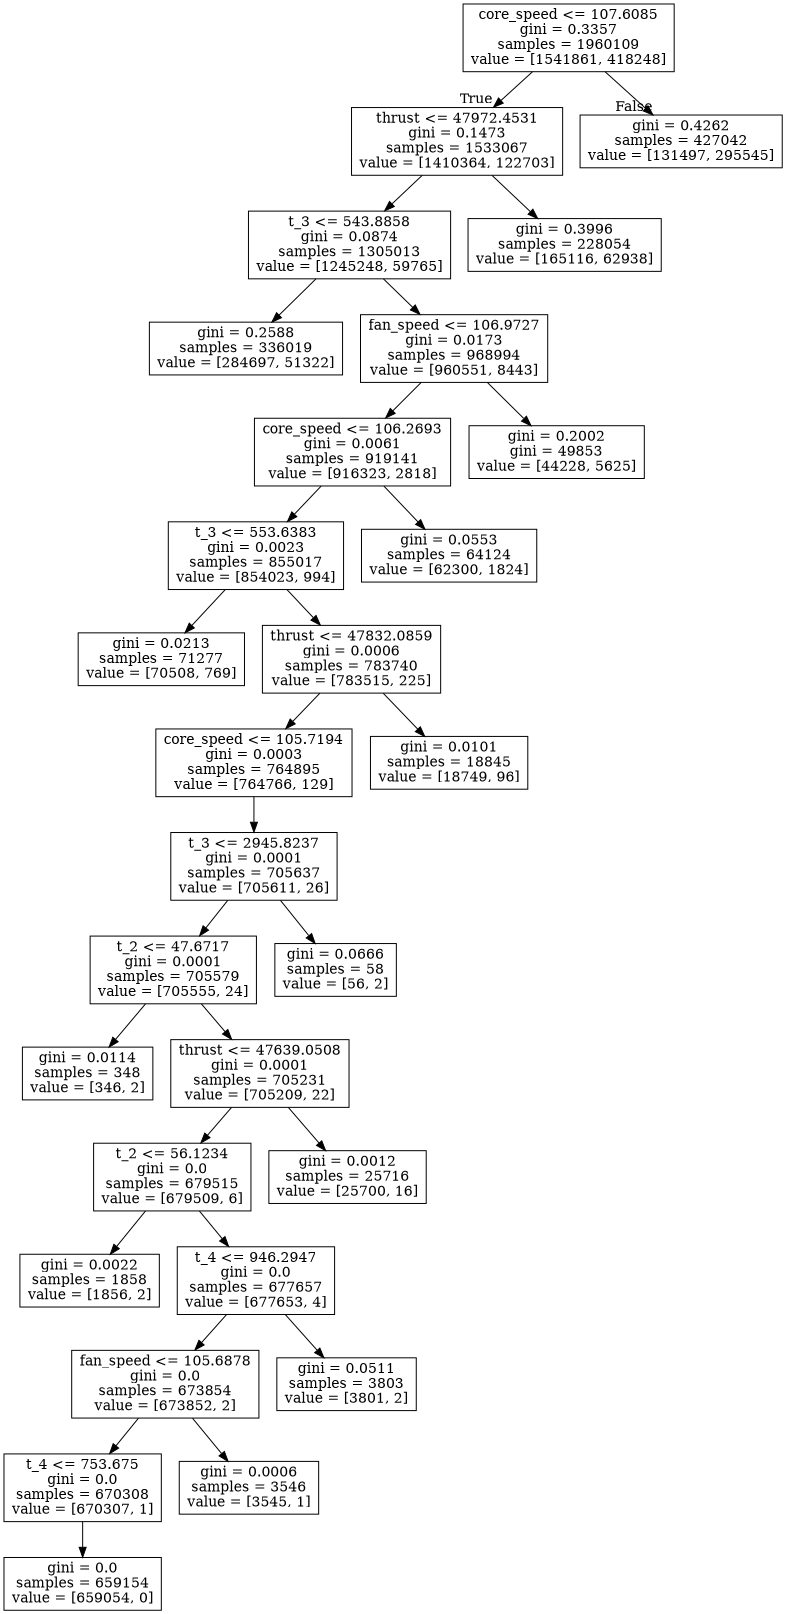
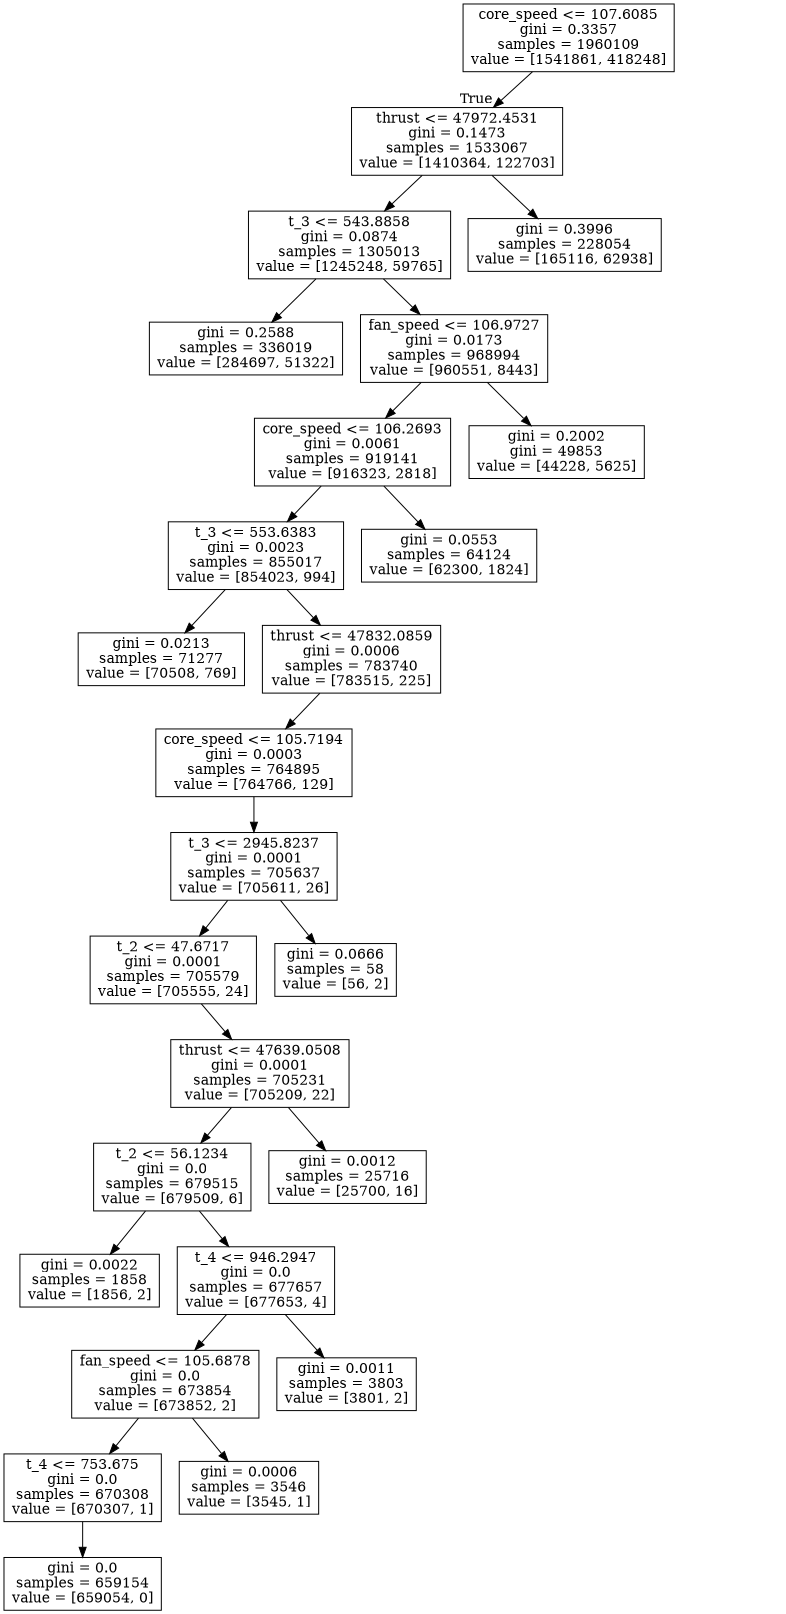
(681, 141) -> none
(449, 763) -> none
(88, 1074) -> none
(347, 1384) -> (347, 1384)
